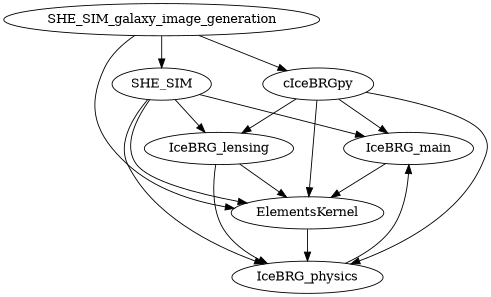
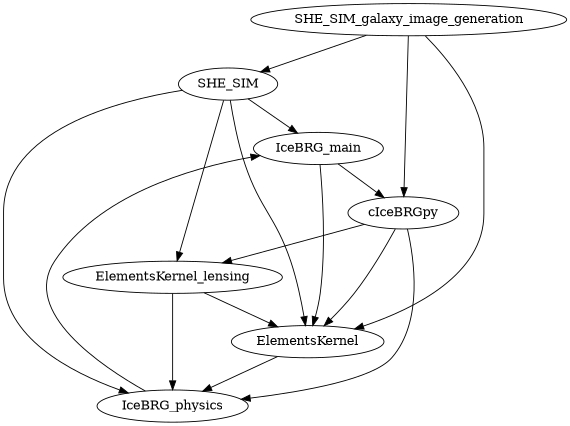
(359, 114) -> (357, 178)
(219, 148) -> (173, 277)
